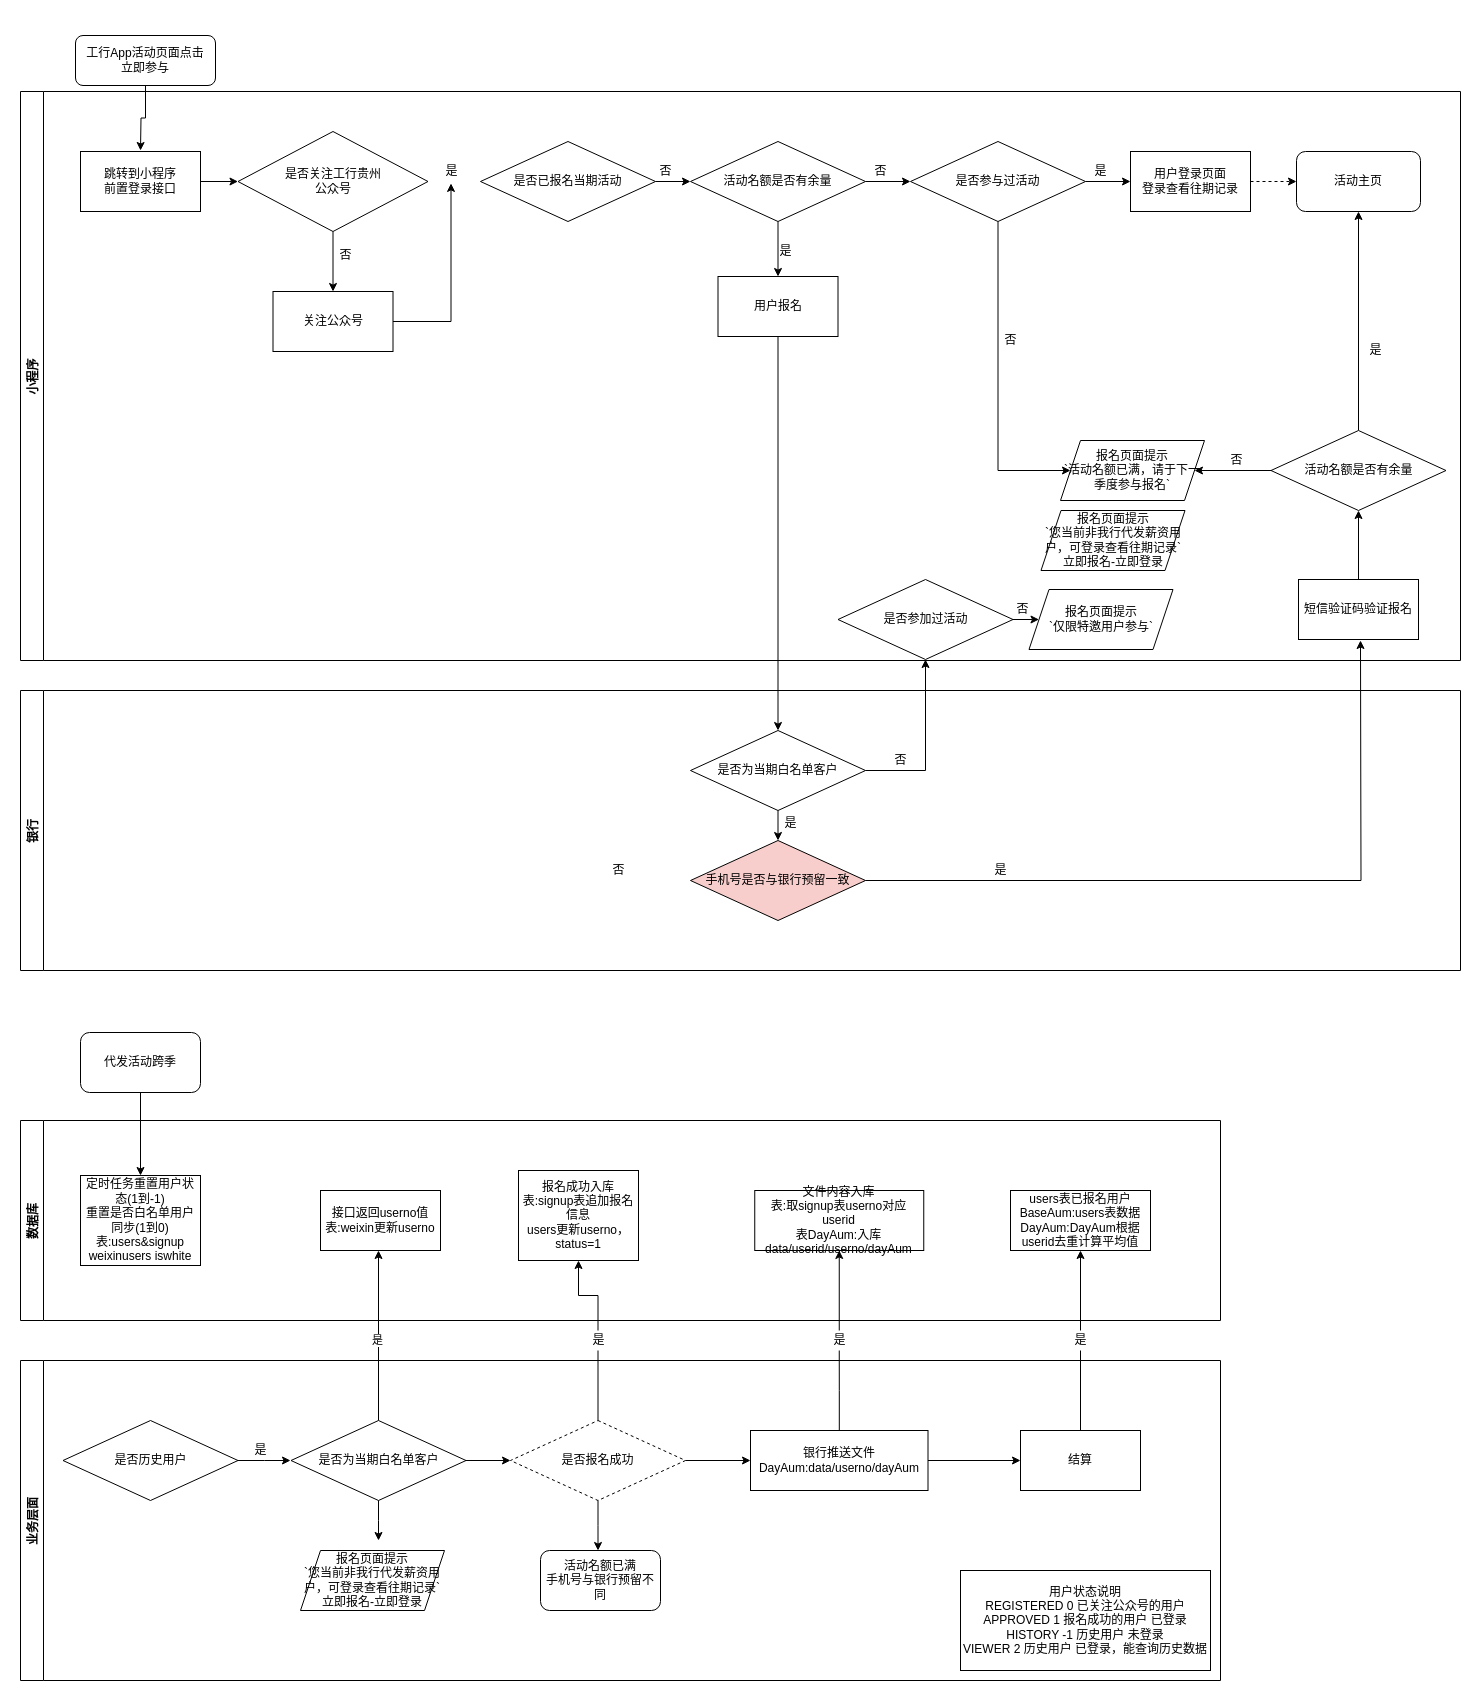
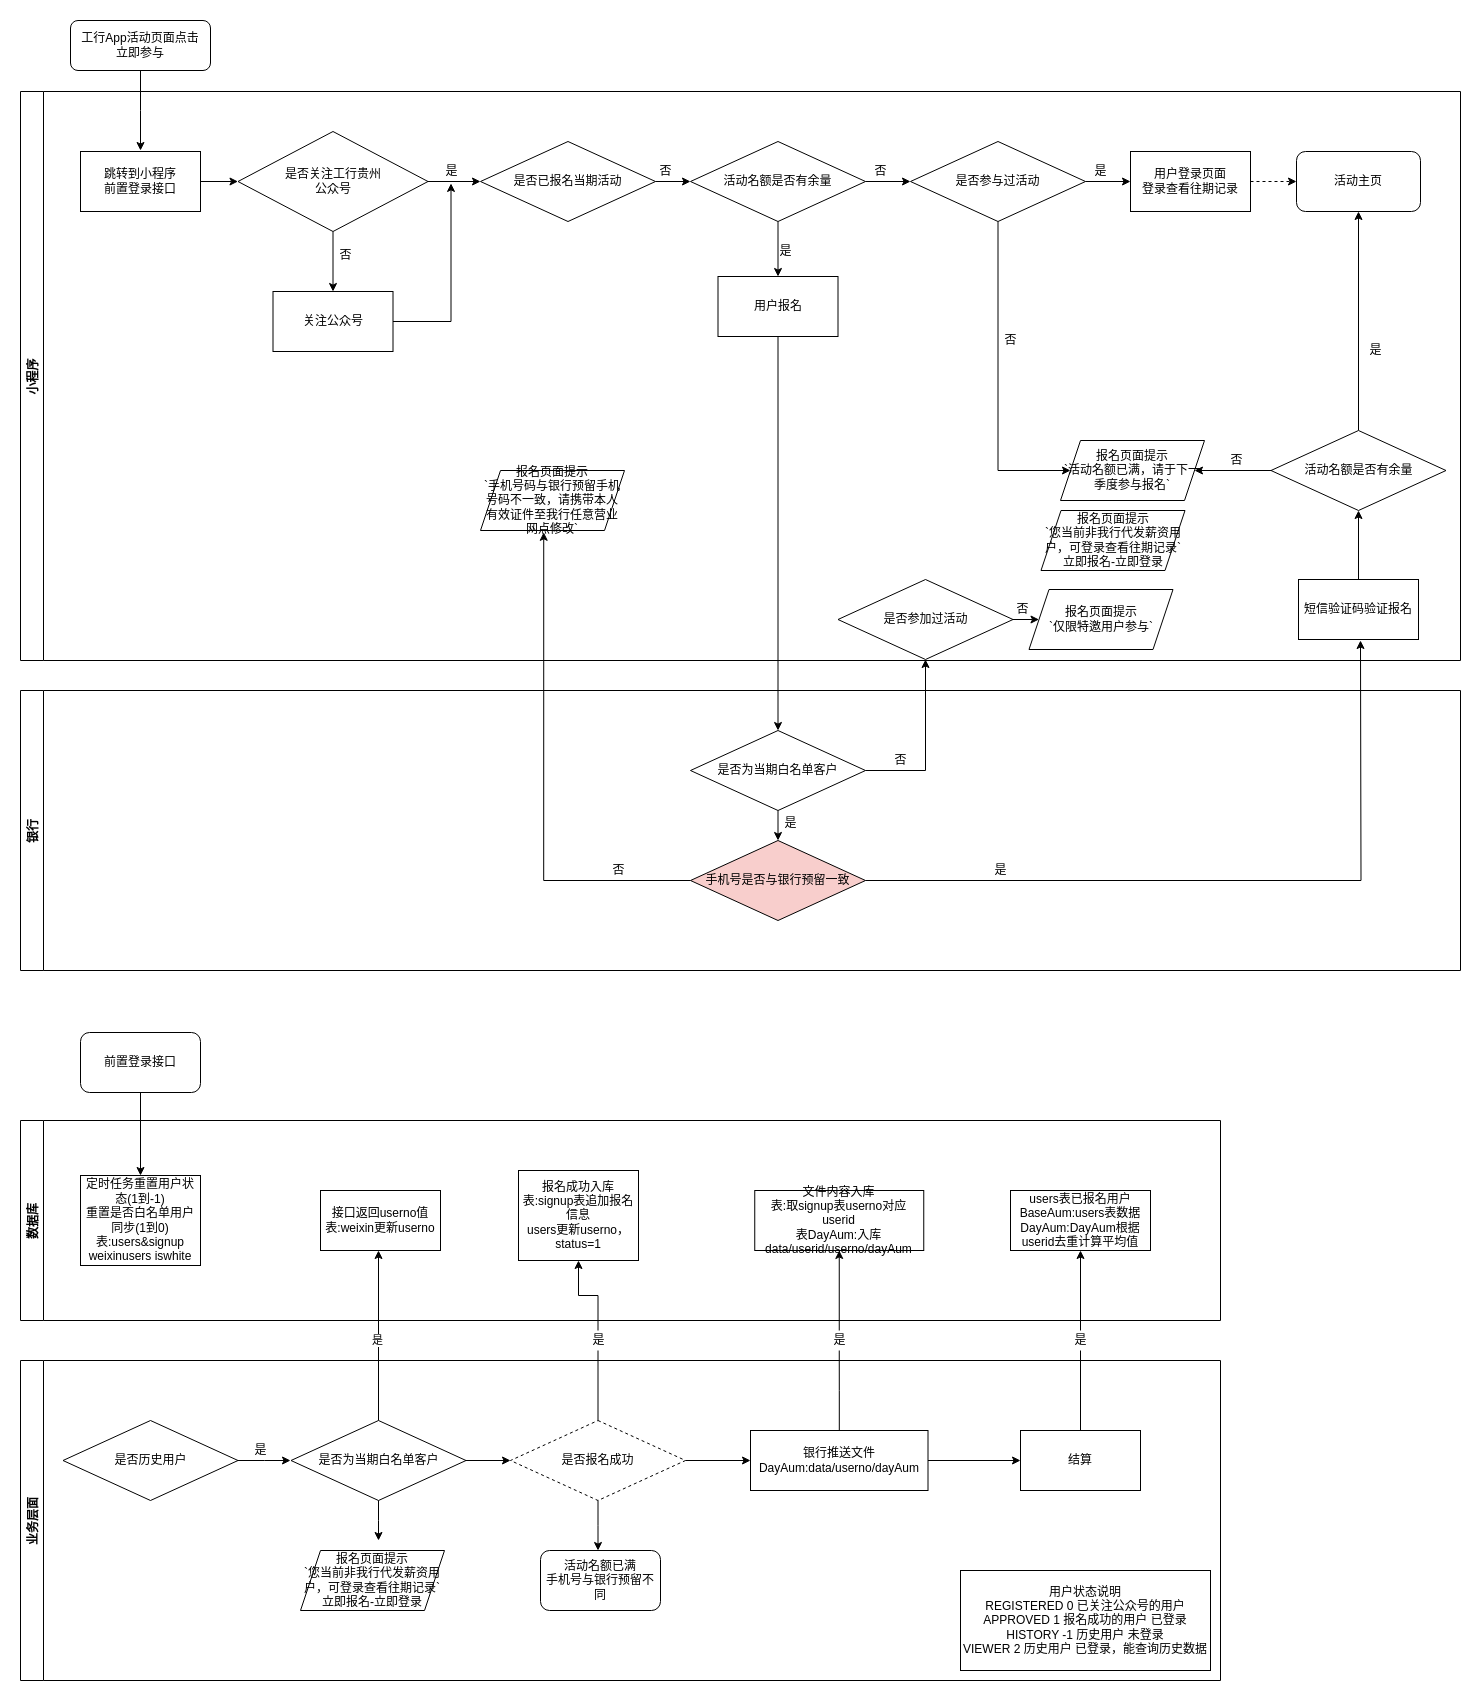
(146, 61) -> (141, 46)
none -> (451, 182)
none -> (553, 501)
none -> (544, 783)
(141, 1063) -> (141, 1063)
